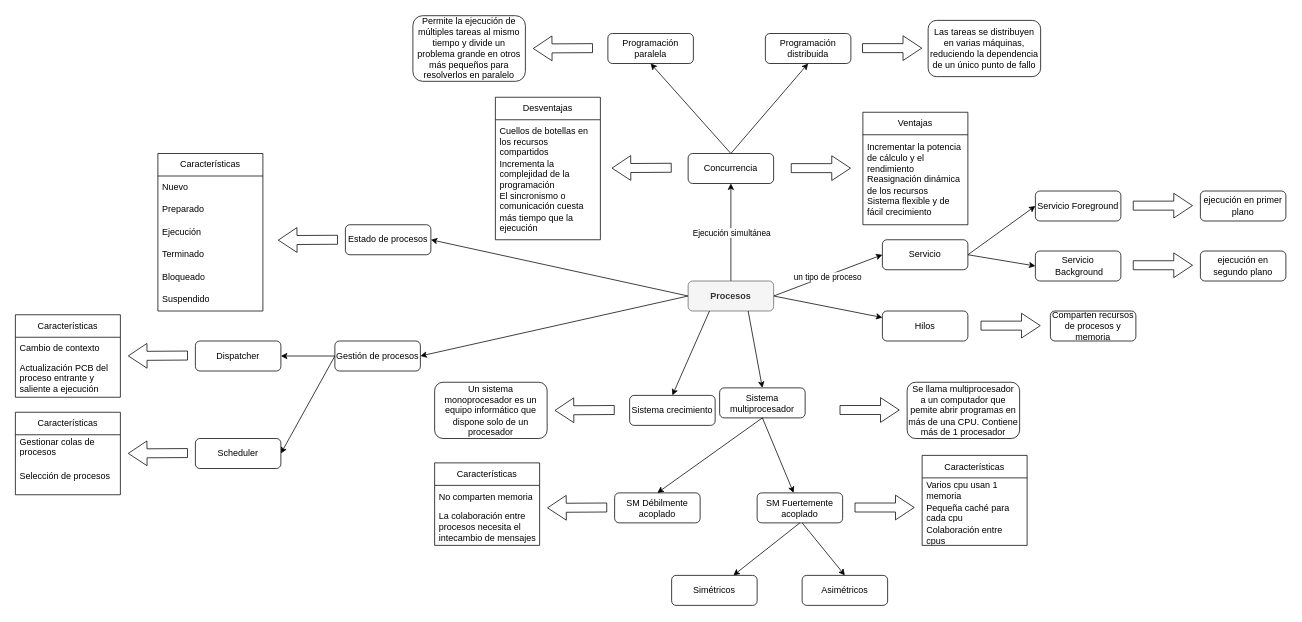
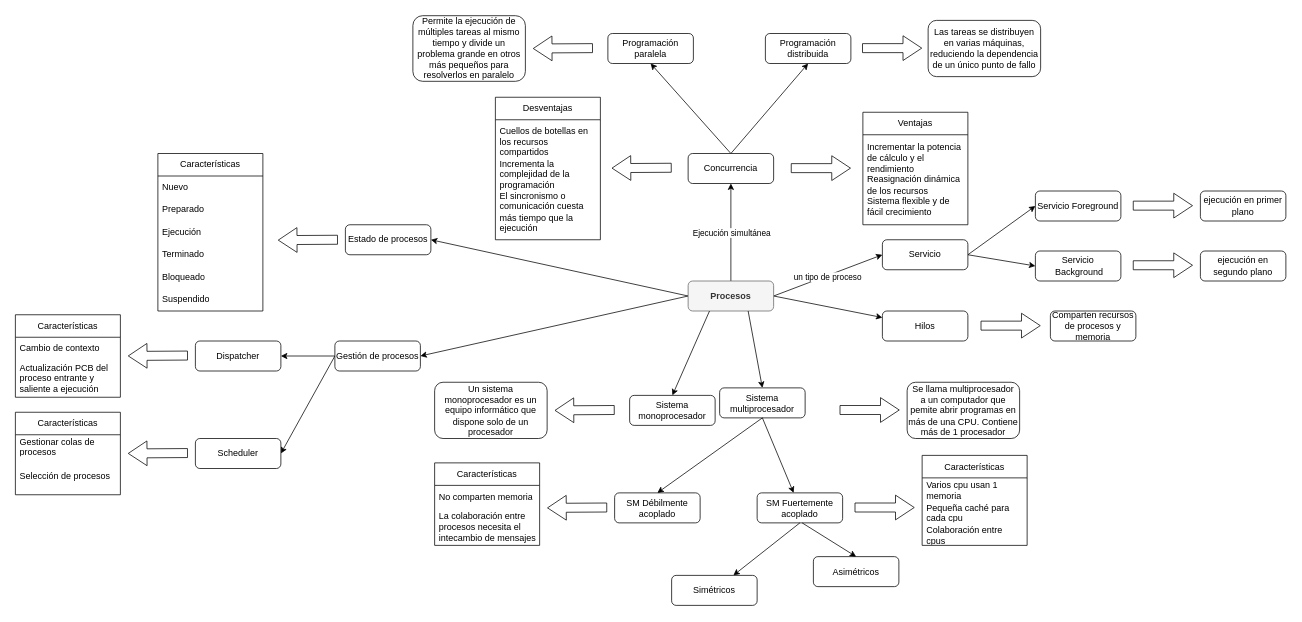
(672, 411) -> (672, 411)
(845, 590) -> (856, 572)
